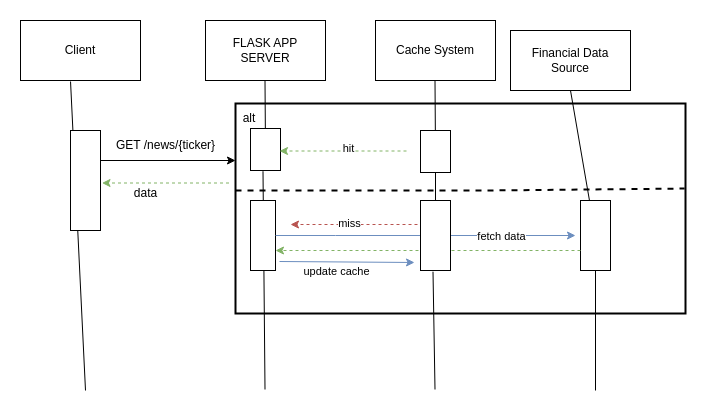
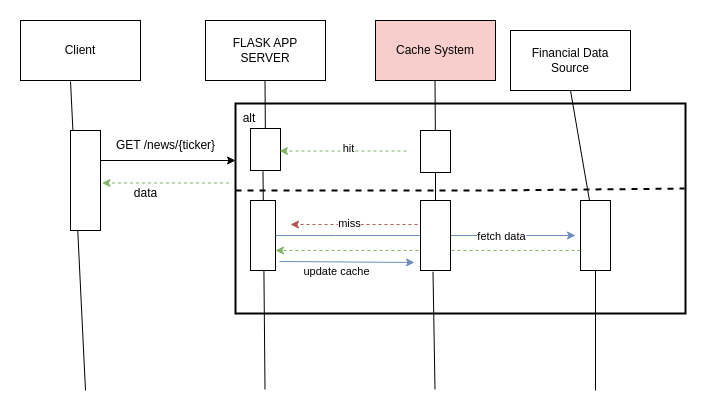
(436, 51) -> (436, 51)
